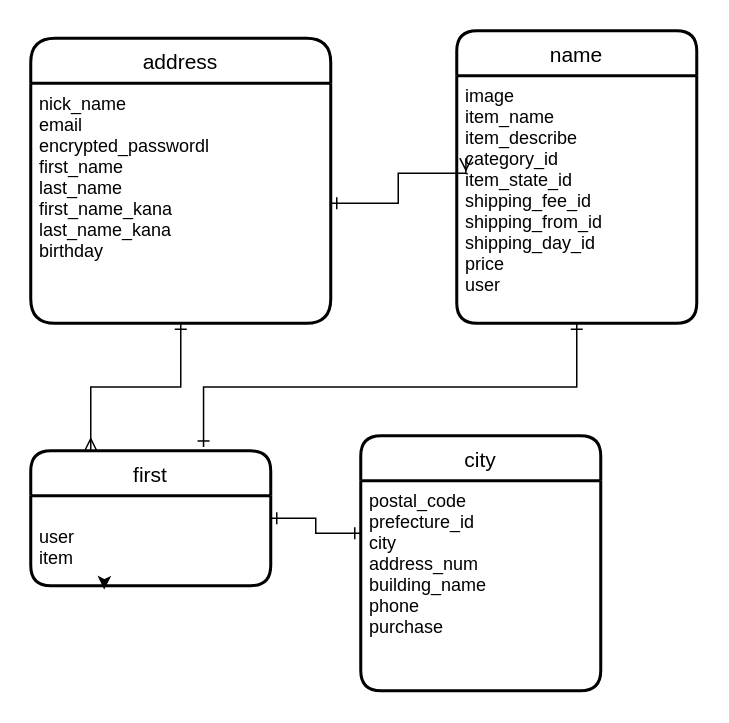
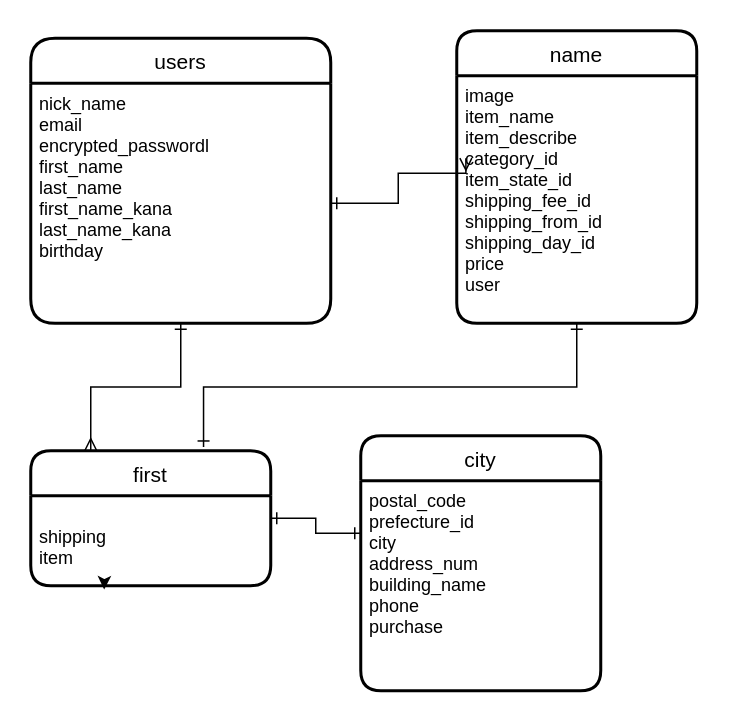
(180, 62) -> (180, 62)
(59, 537) -> (75, 537)
